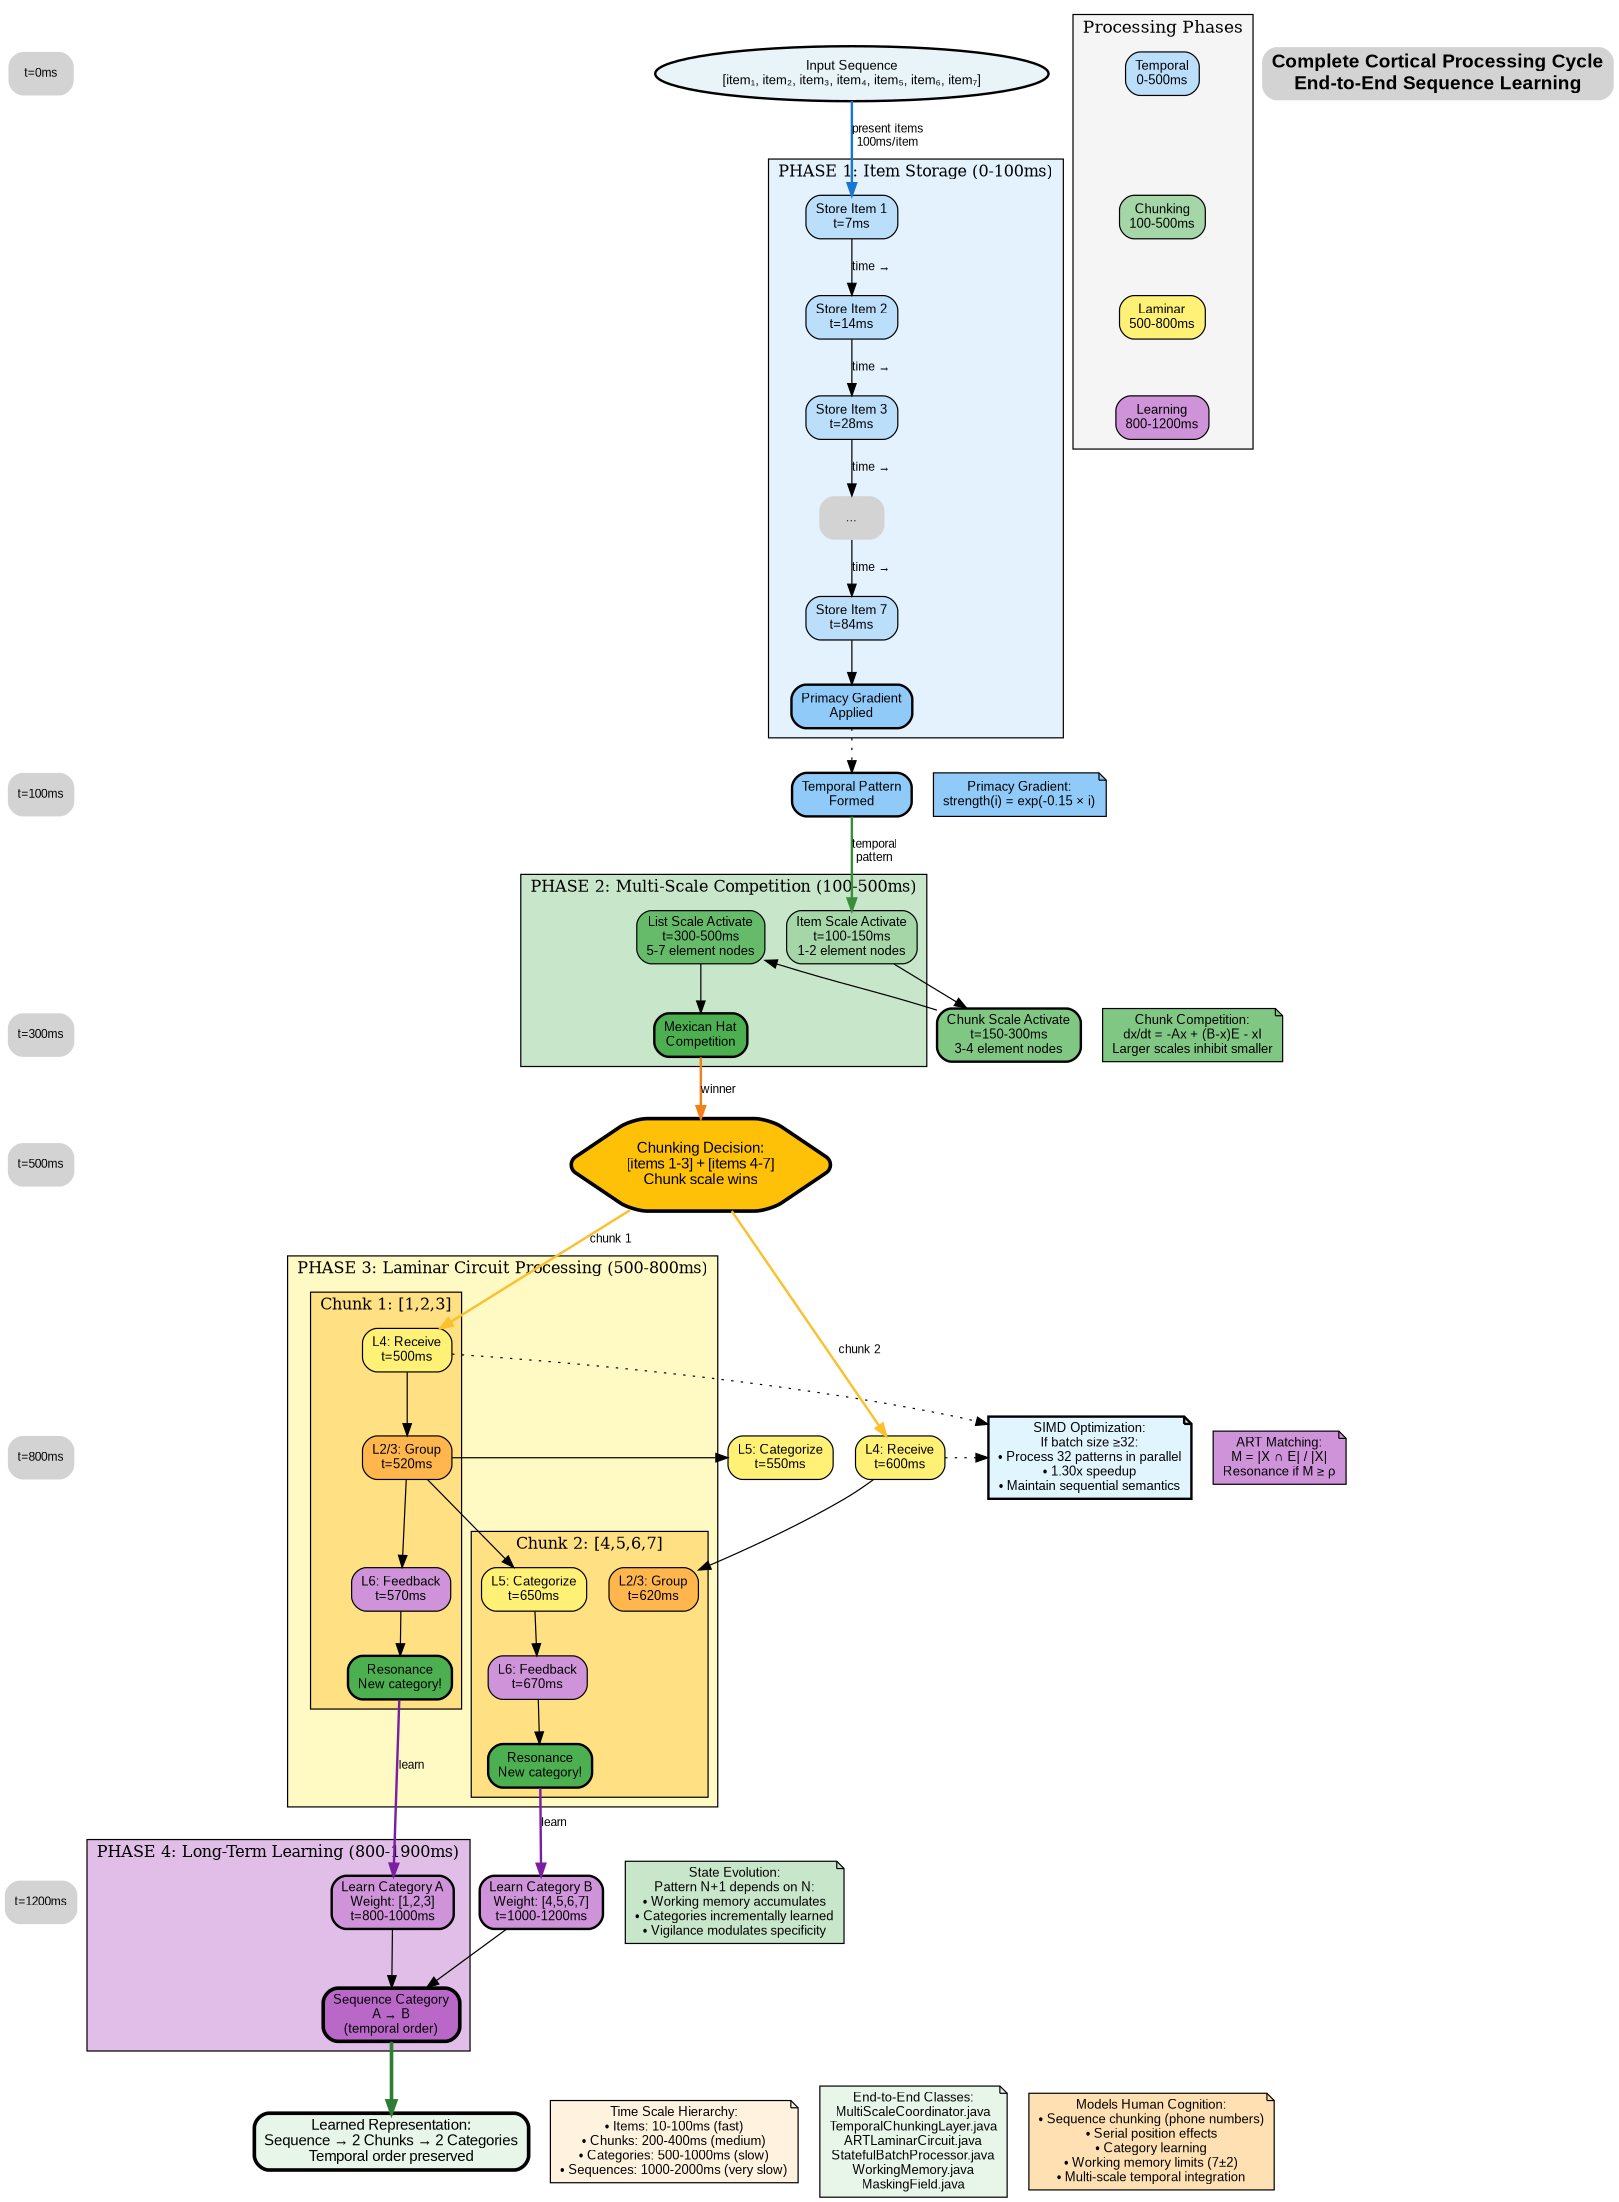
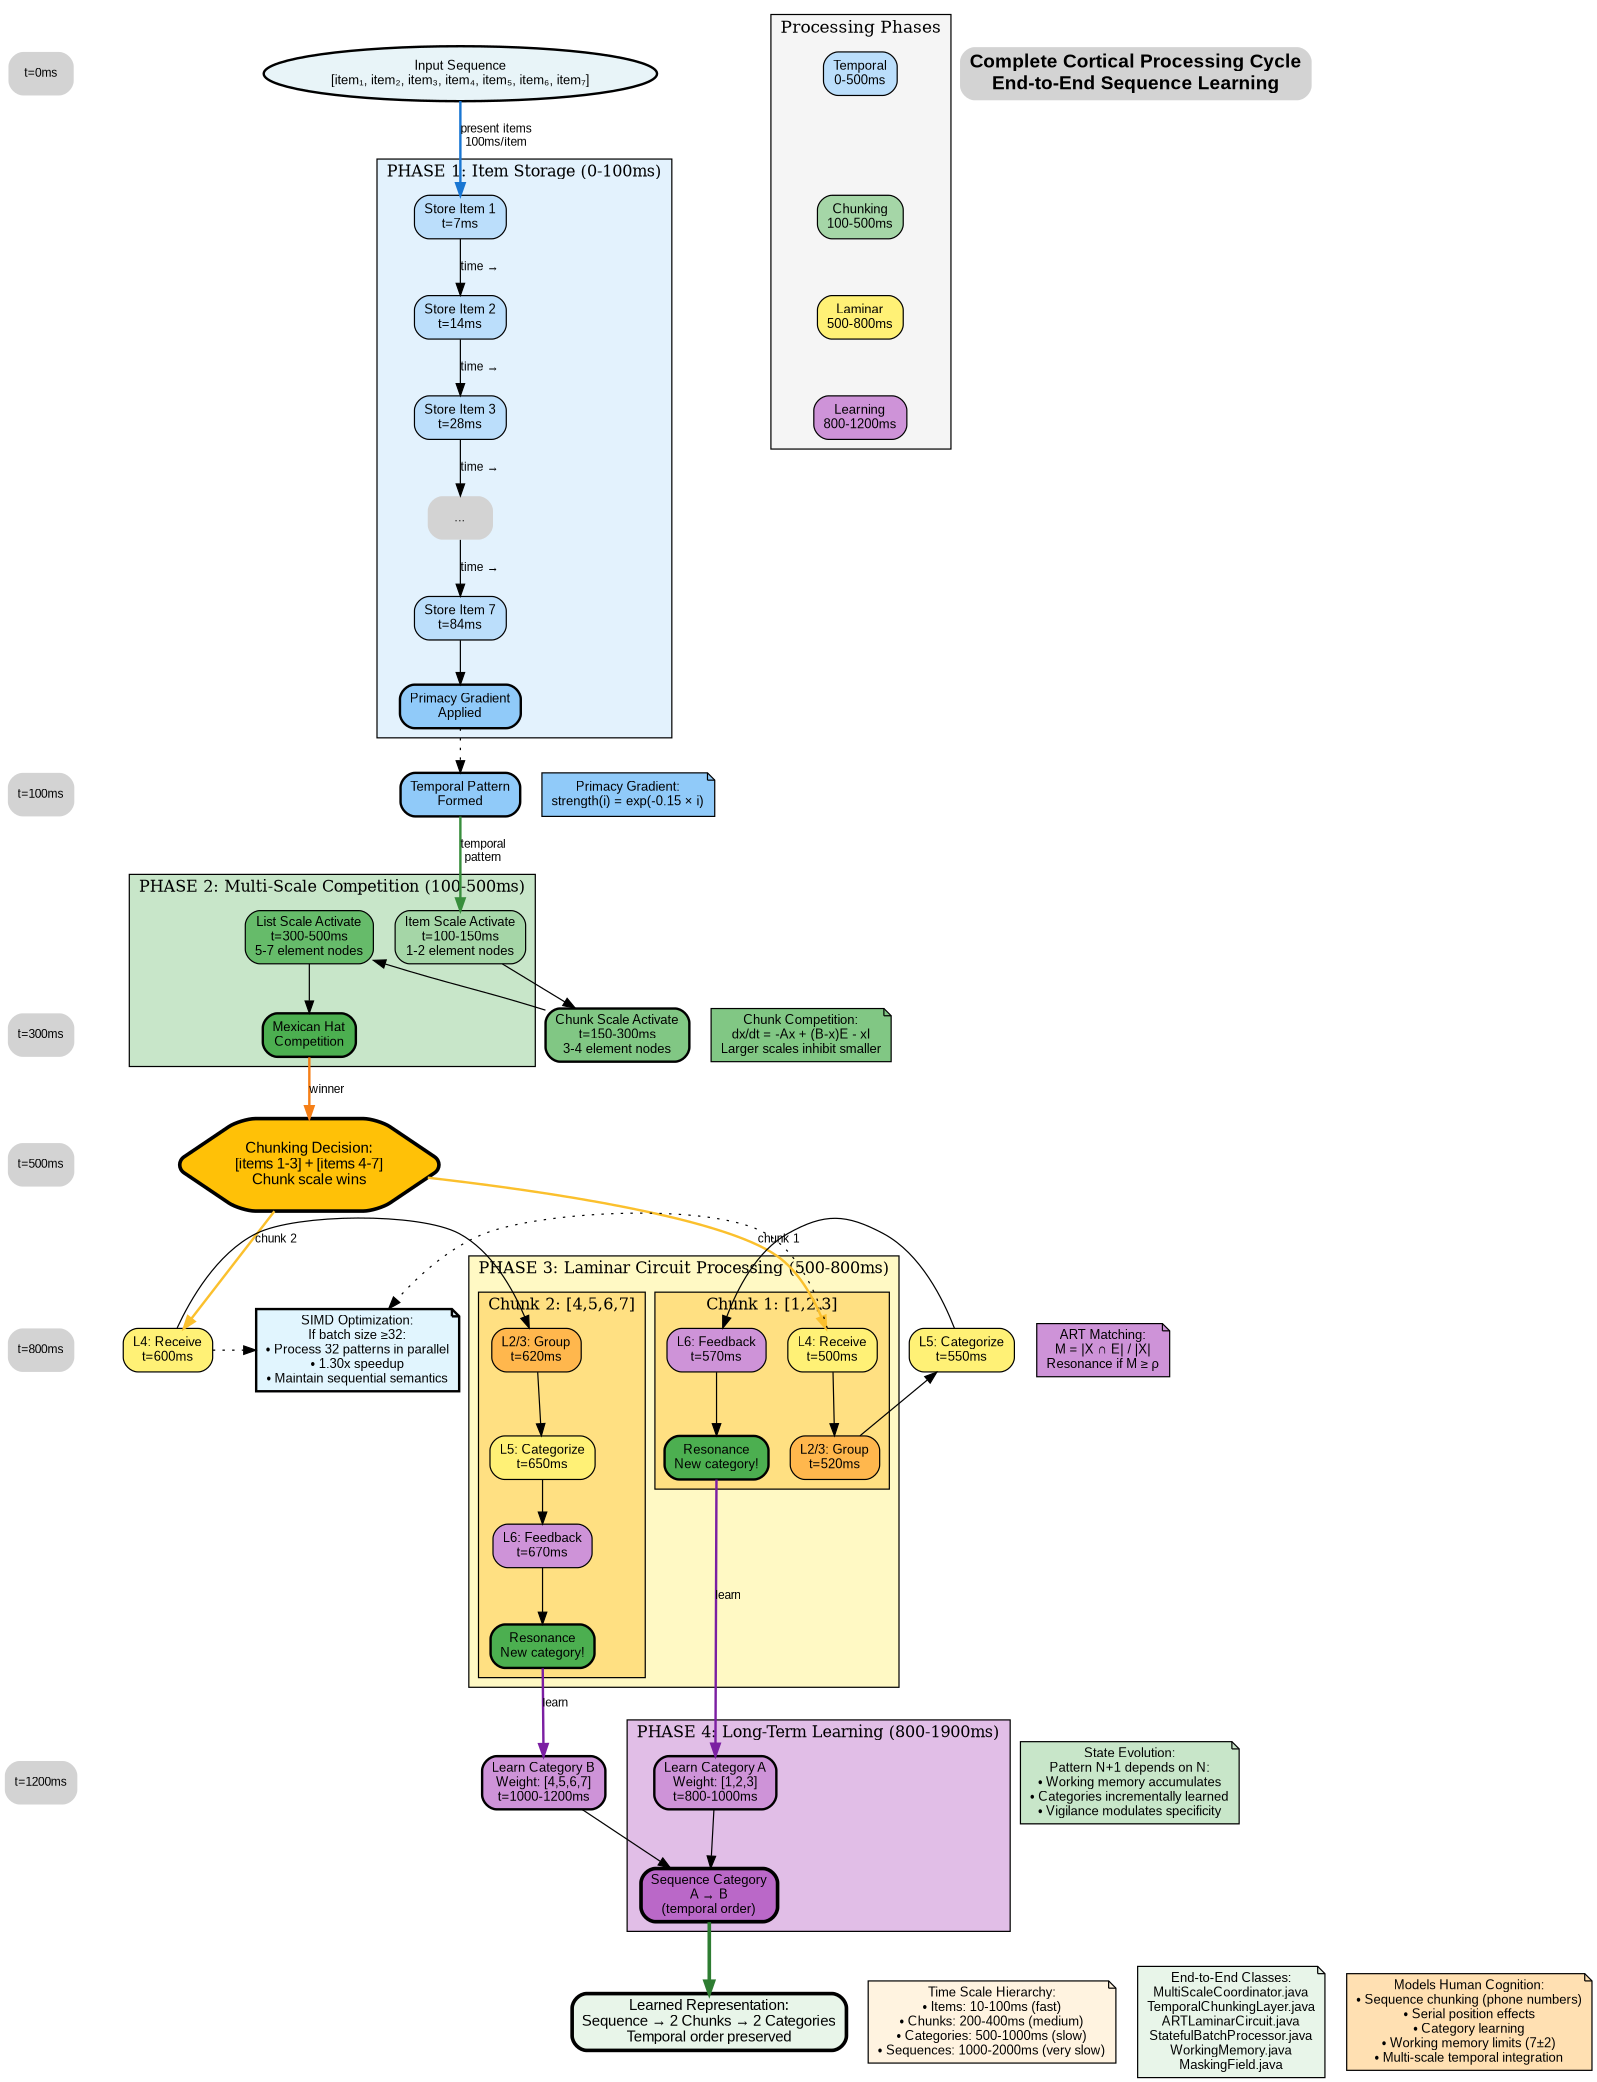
(404, 1517) -> (843, 1219)
(470, 1523) -> (539, 1398)
